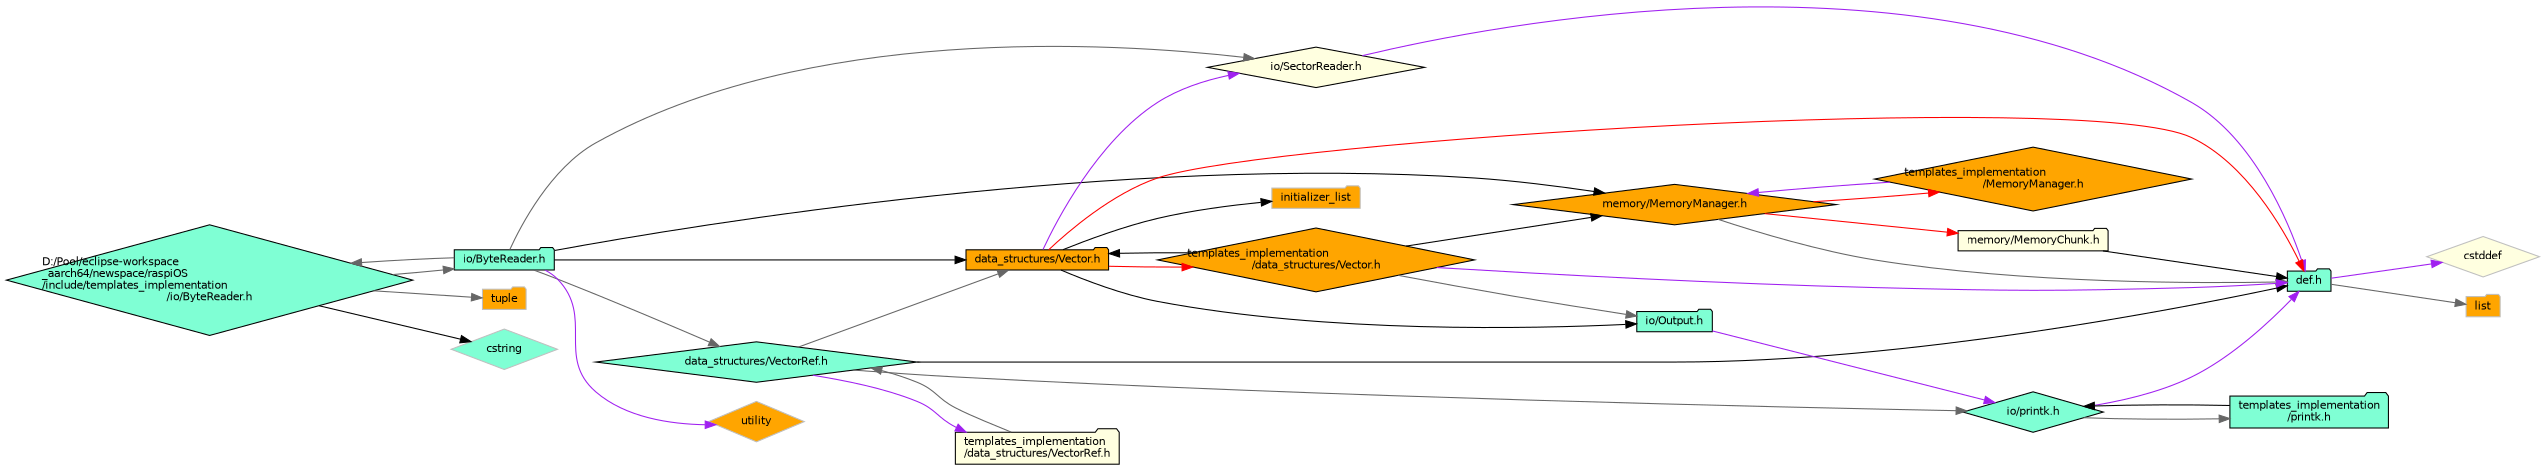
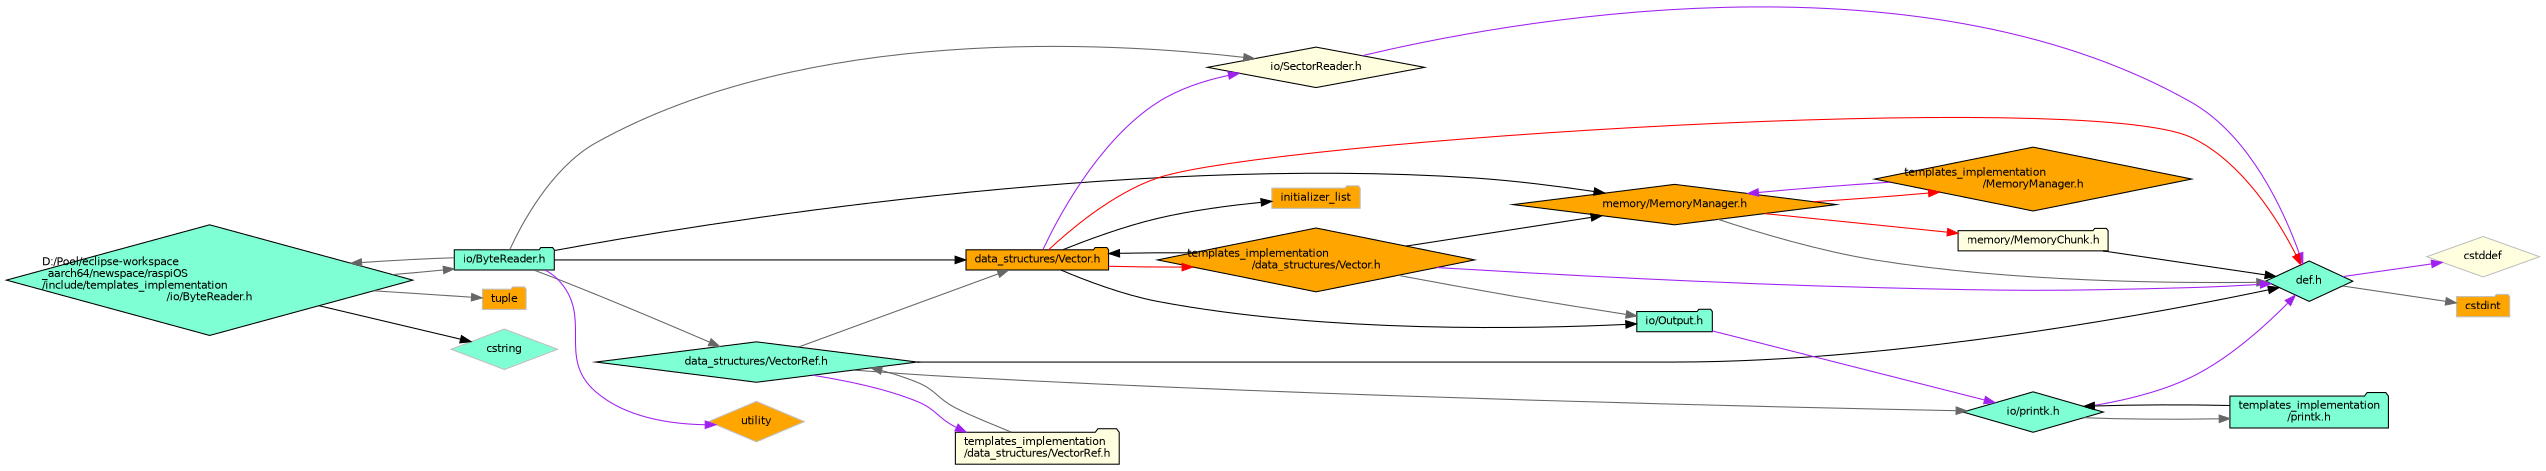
(2309, 281) -> (2309, 281)
(2483, 307) -> (2483, 307)
